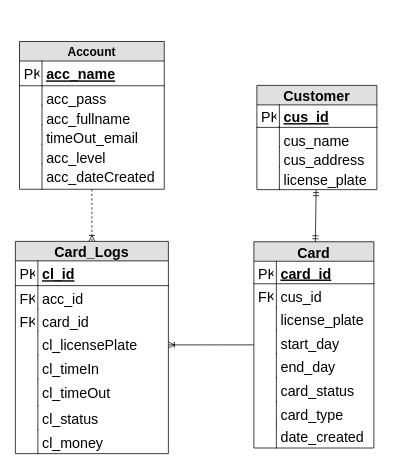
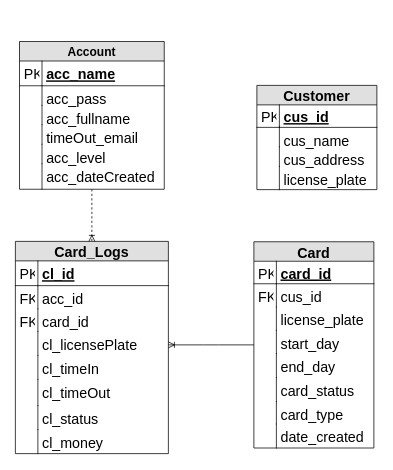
(316, 216) -> none
